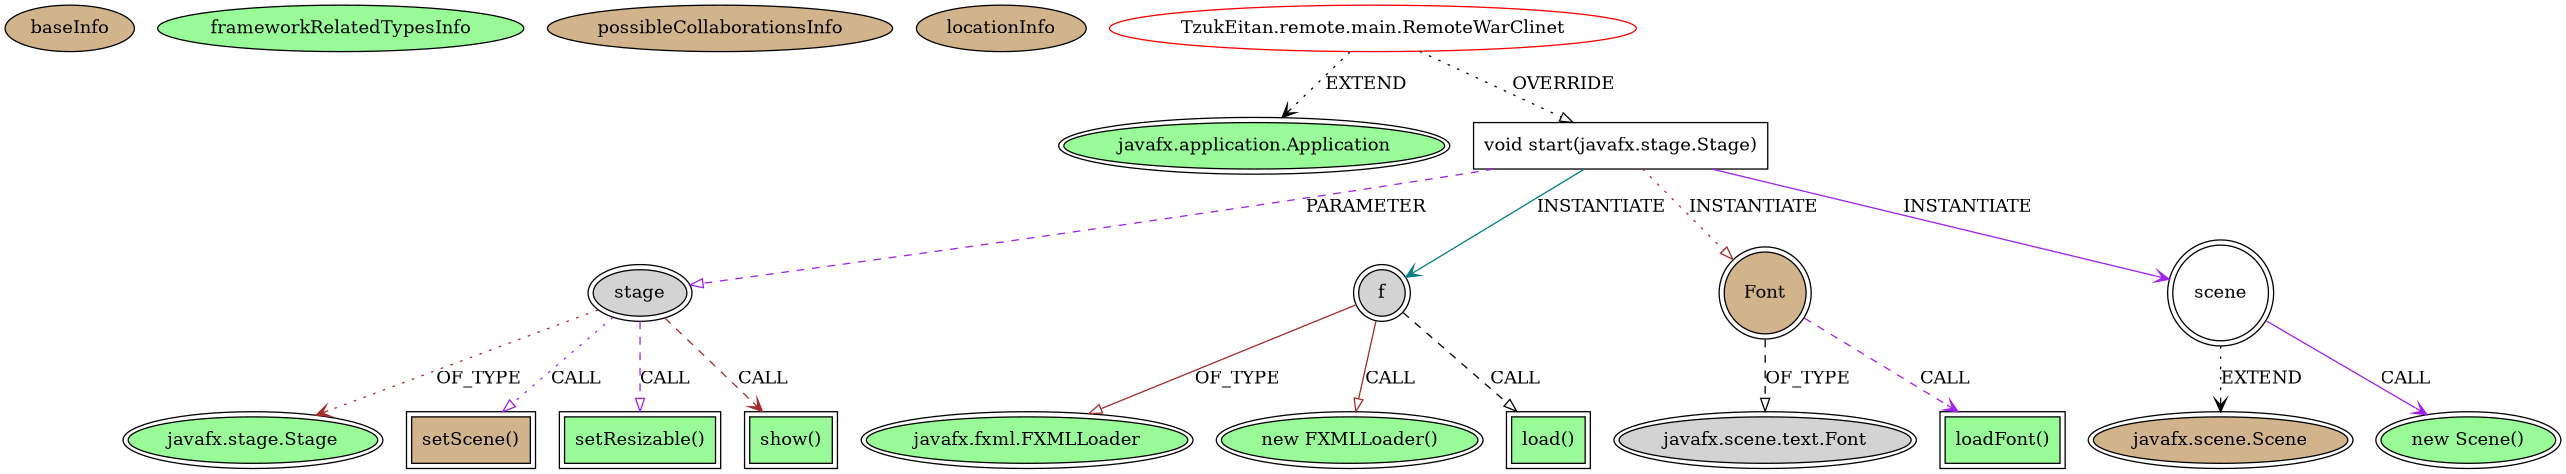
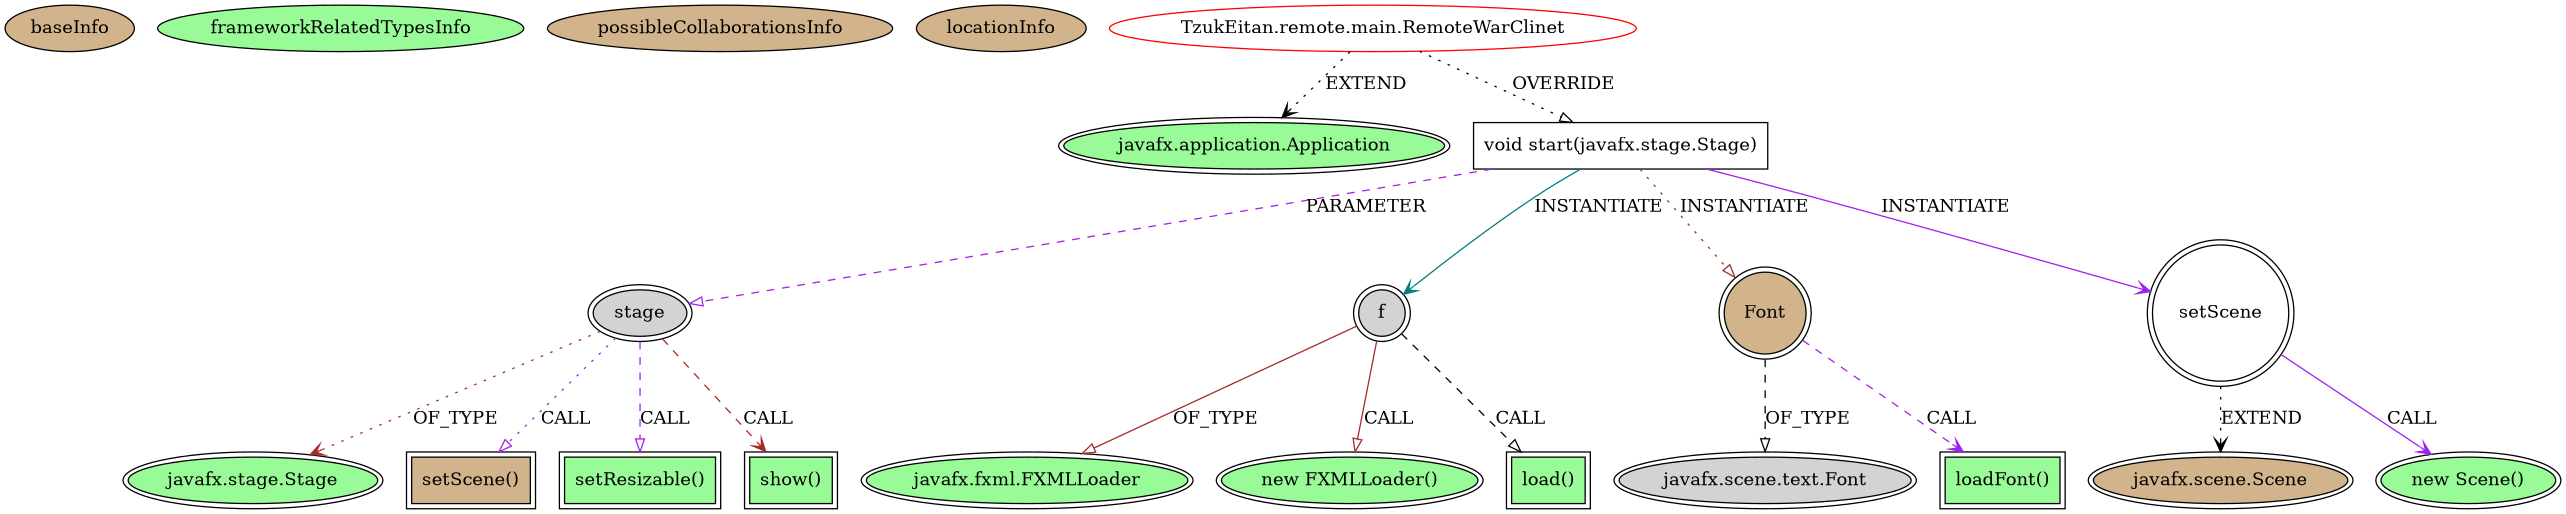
(2221, 293) -> (2221, 313)
